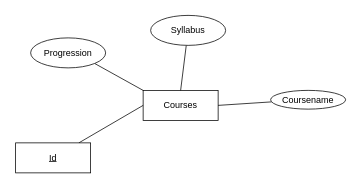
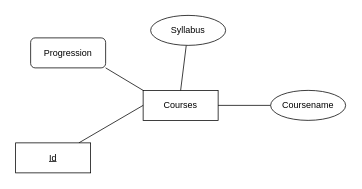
(68, 53) -> (68, 53)
(308, 100) -> (308, 105)
